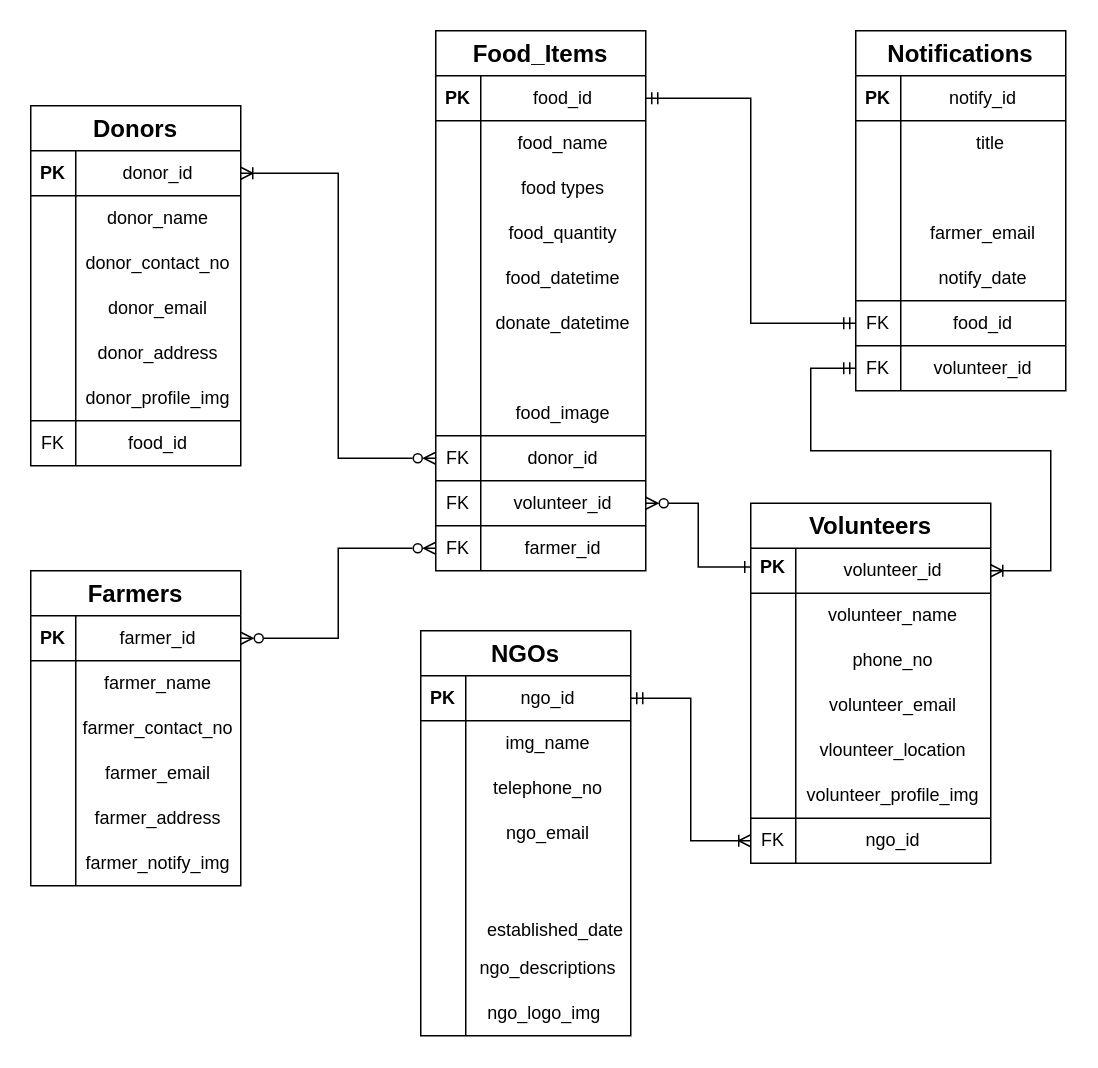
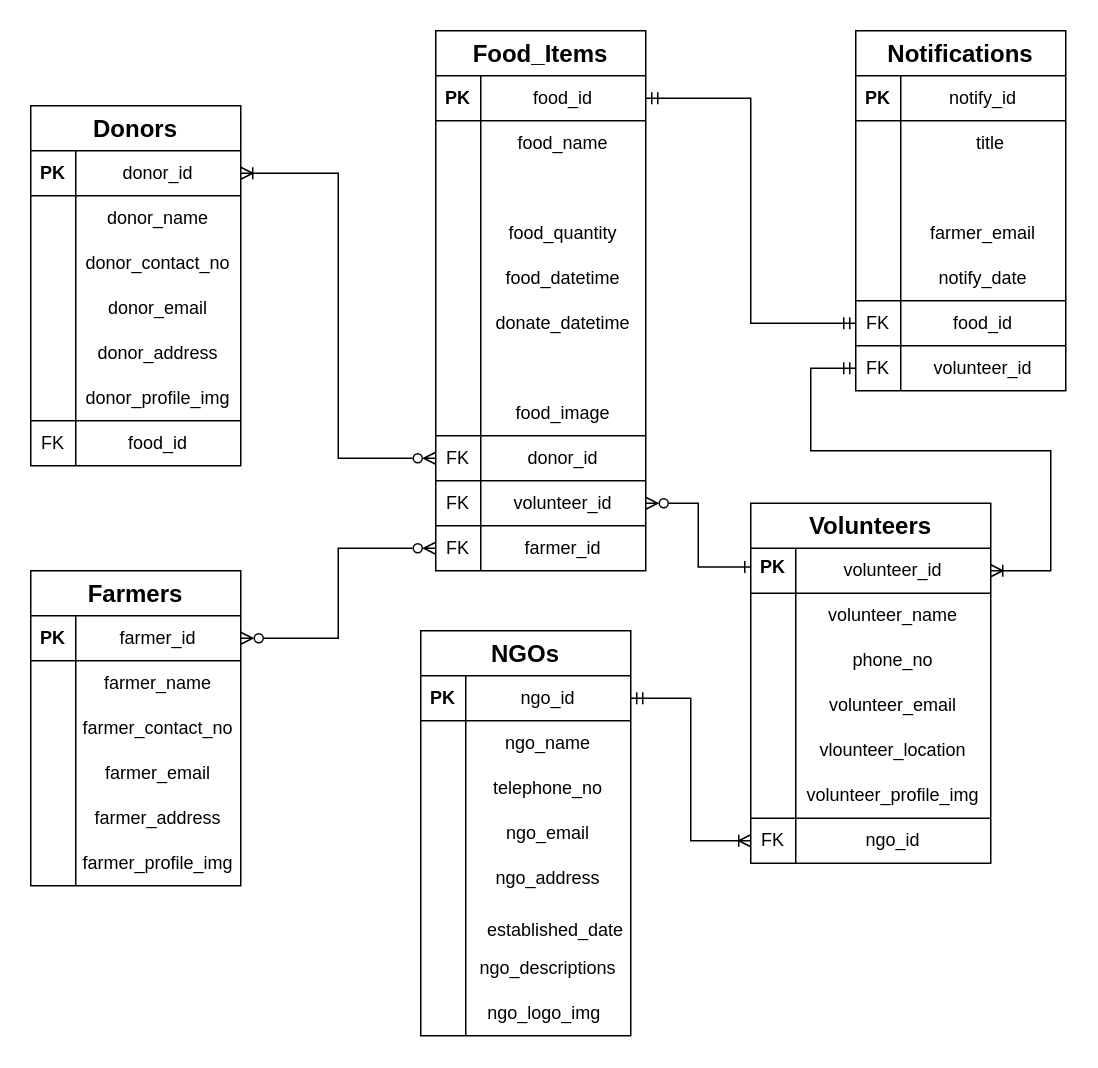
(563, 188) -> none
(548, 743) -> (548, 743)
(158, 863) -> (158, 863)
none -> (548, 878)
